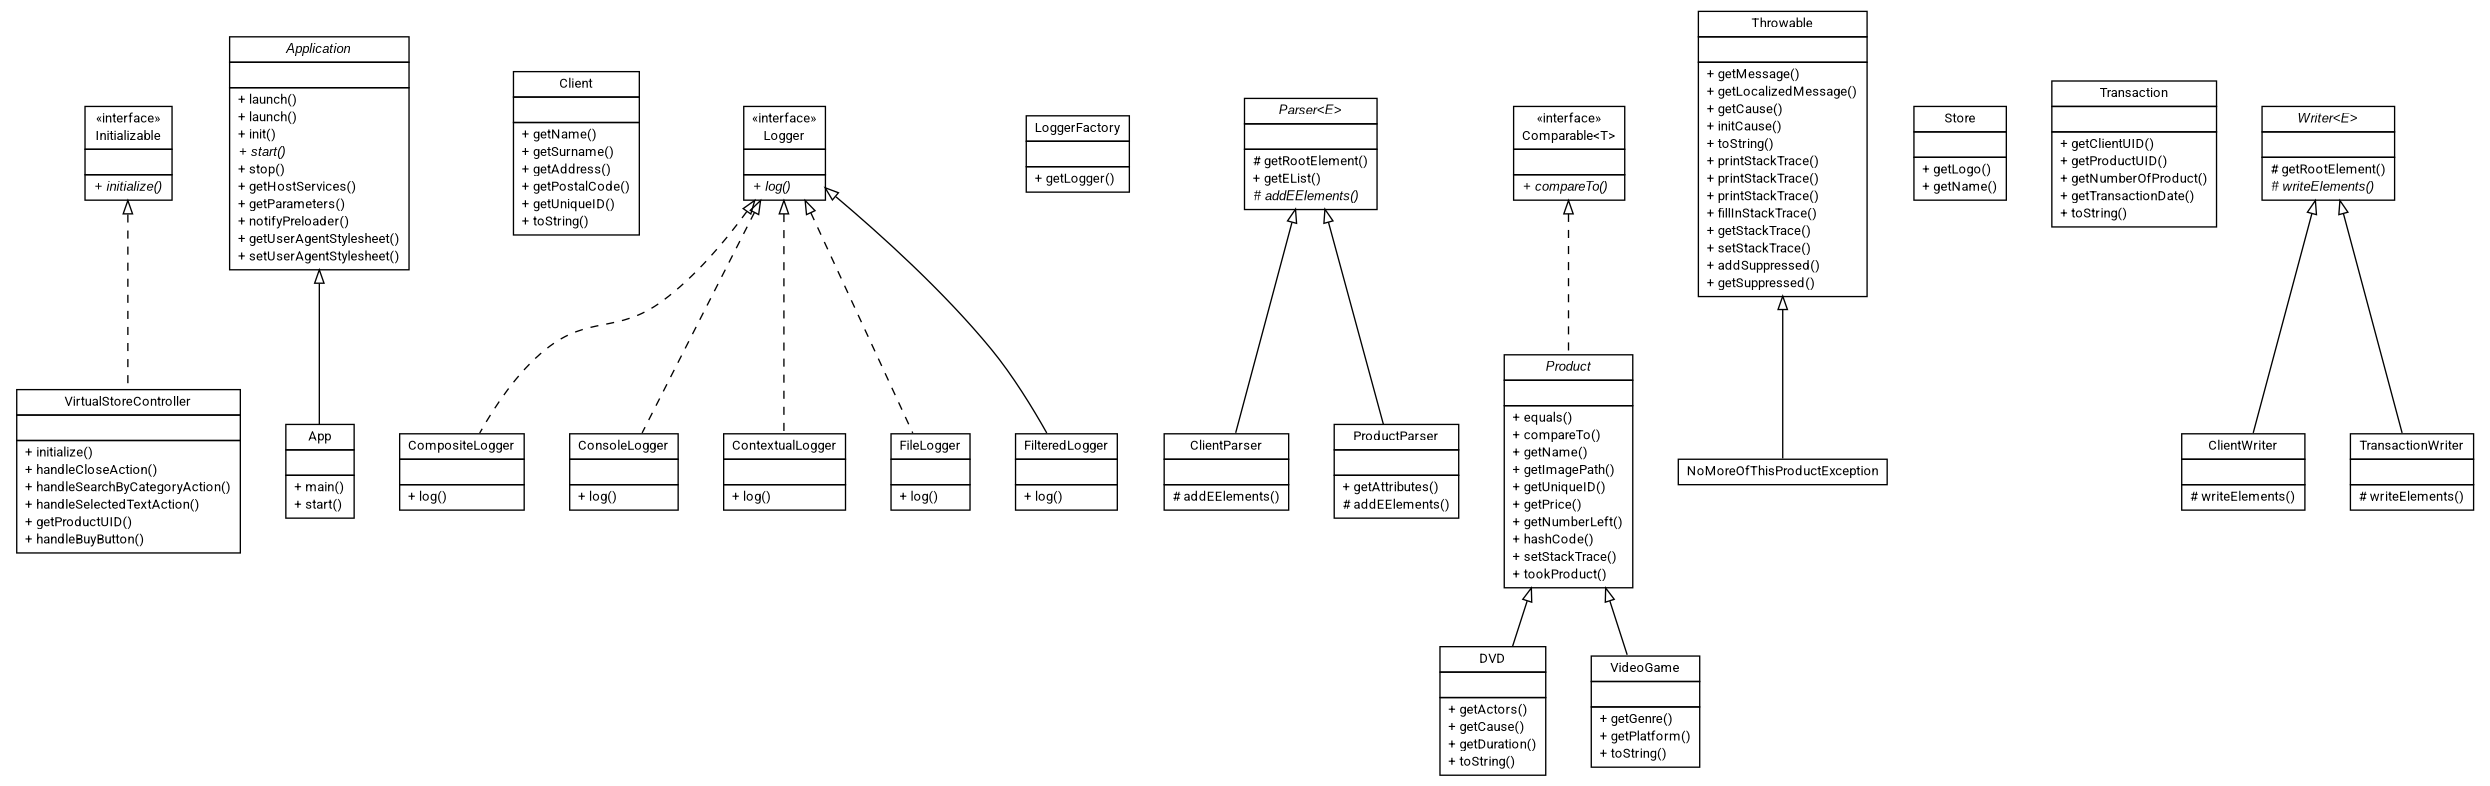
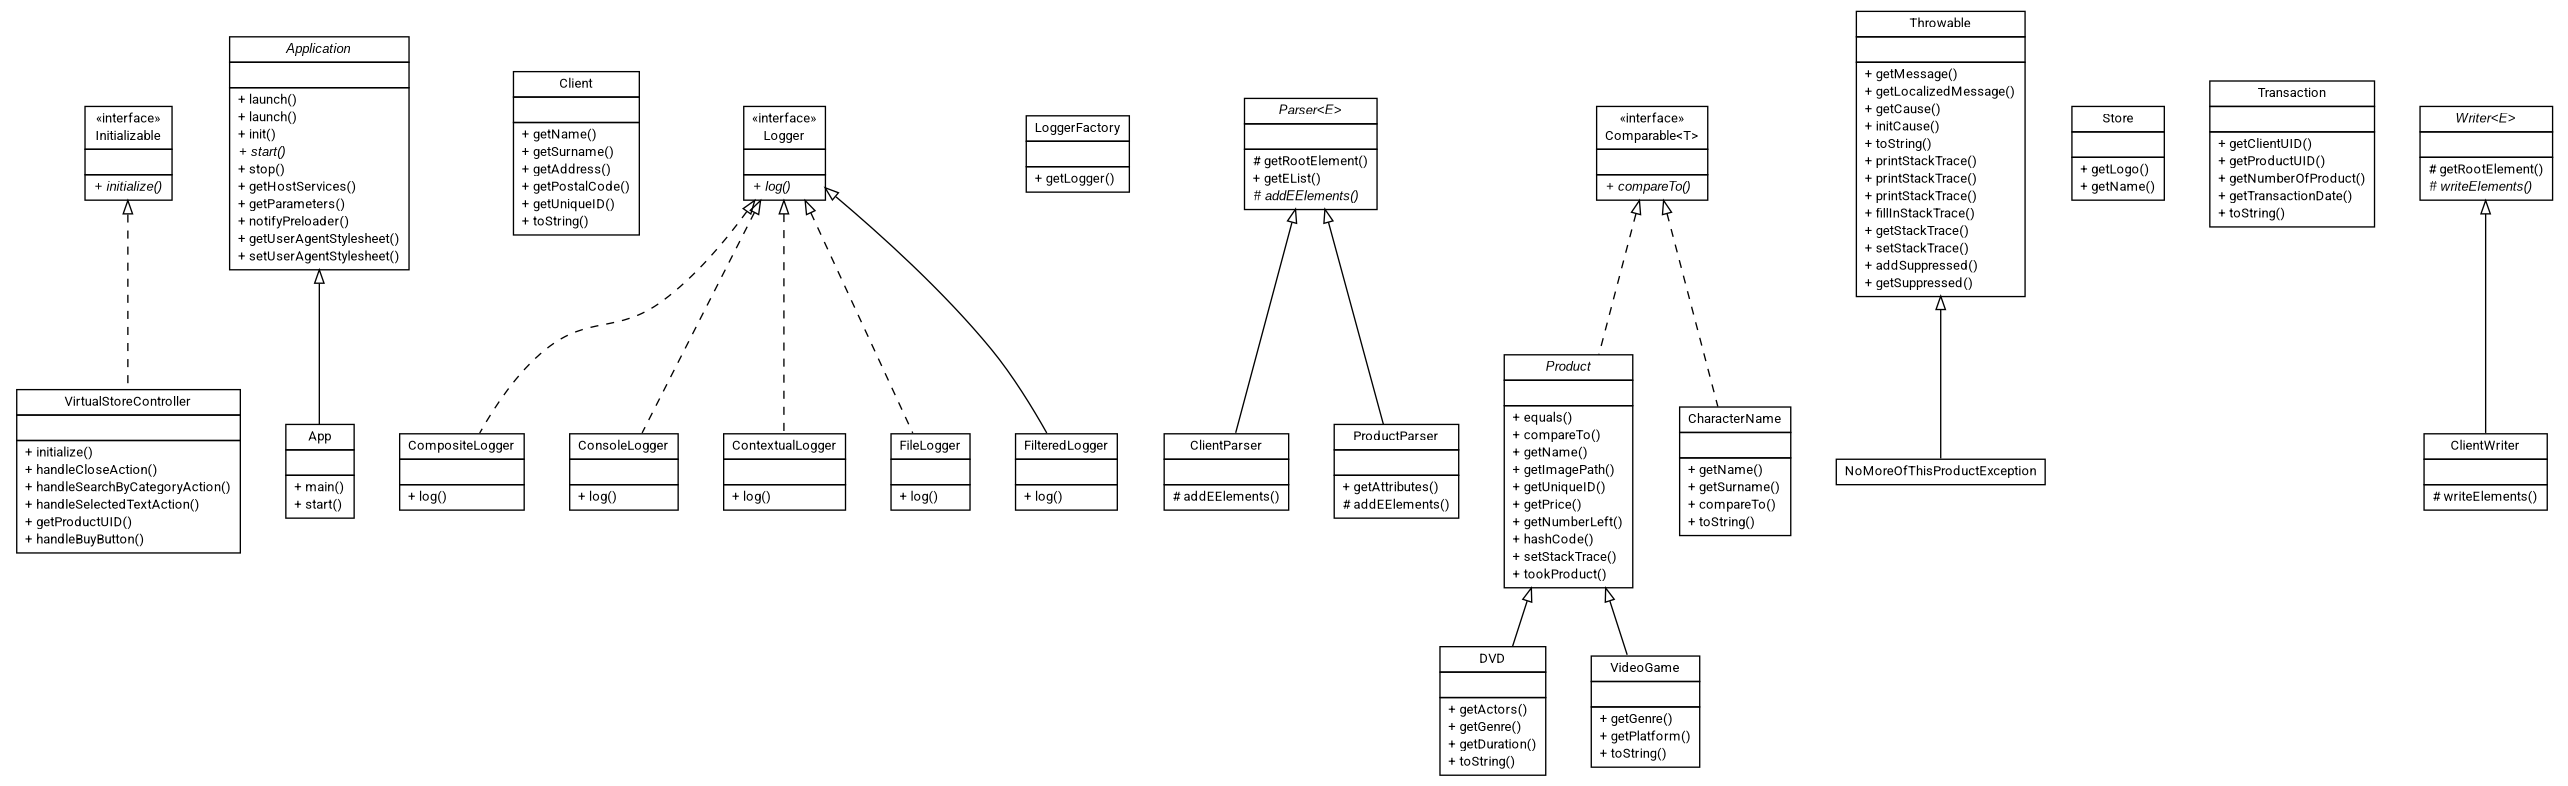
none -> (1735, 471)
(2412, 471) -> none
(1487, 727) -> (1485, 727)
